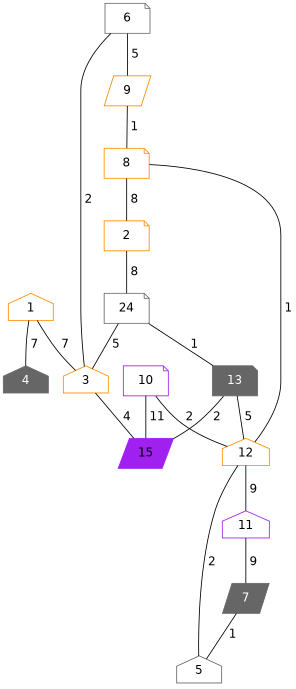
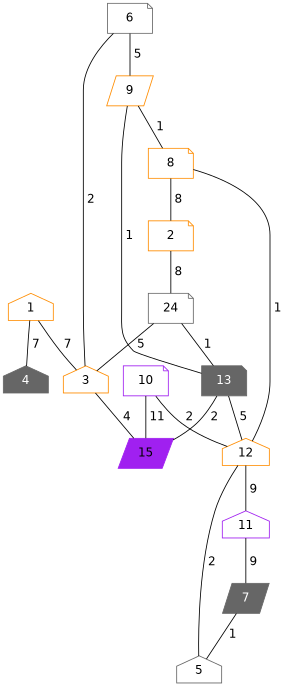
none -> (122, 266)
